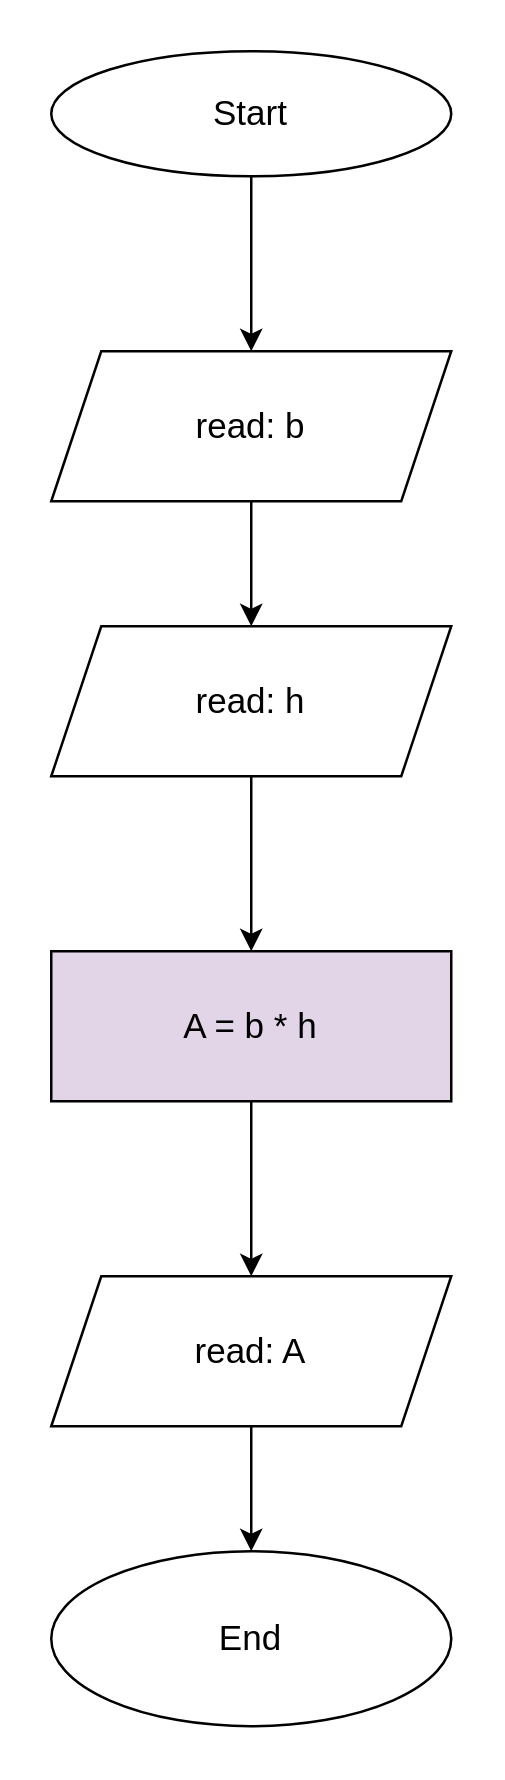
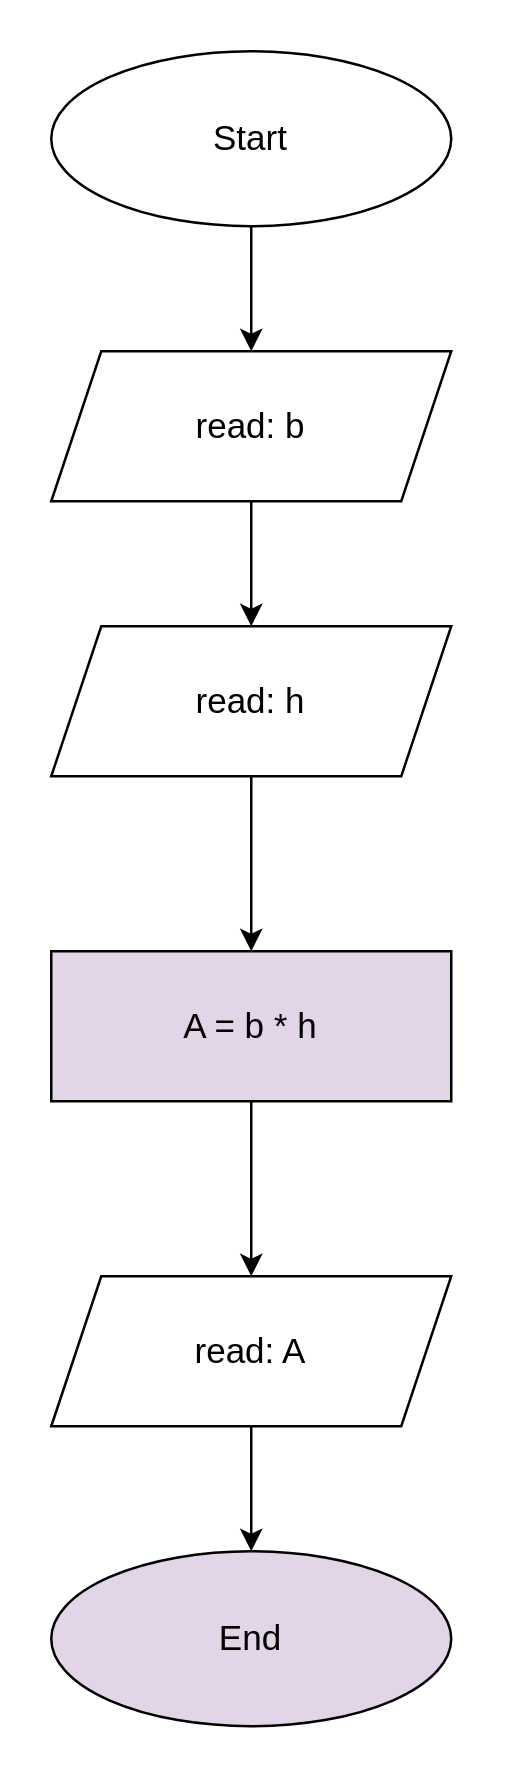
(251, 114) -> (251, 139)
(251, 1639) -> (251, 1639)
